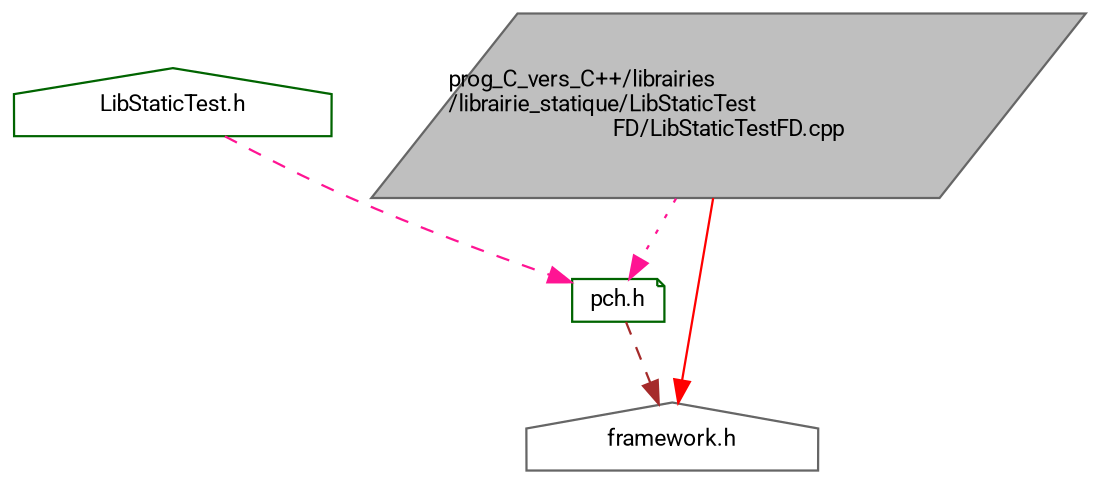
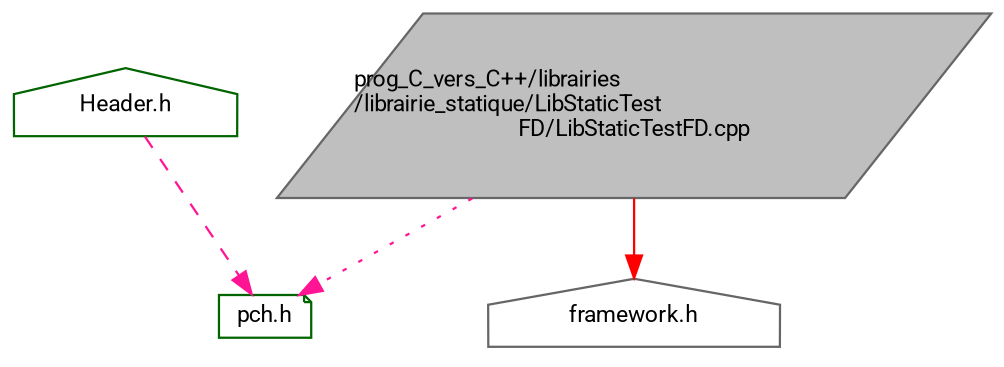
(173, 106) -> (126, 106)
(638, 352) -> none
